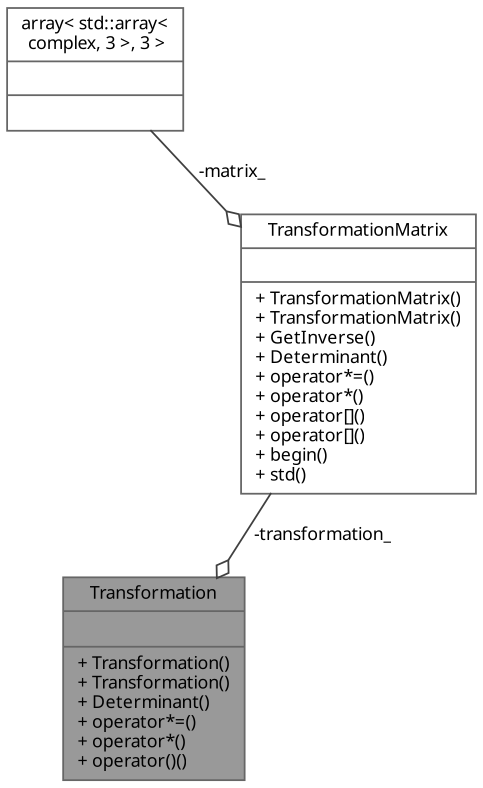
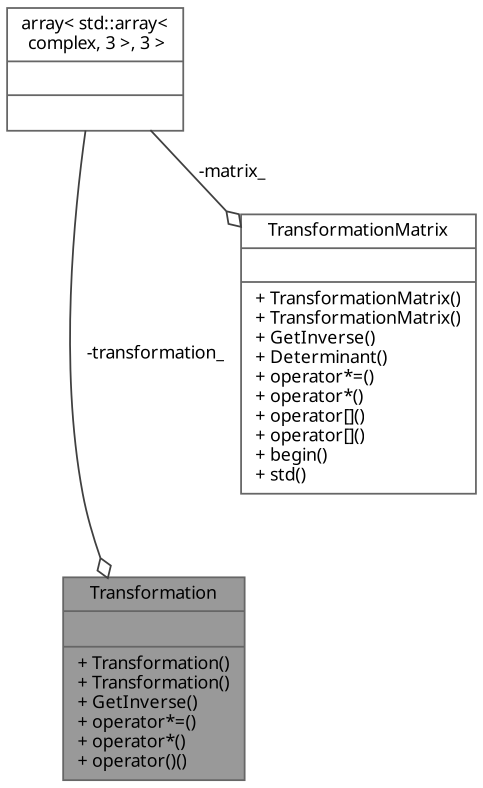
(250, 527) -> (70, 345)
(144, 703) -> (138, 703)
